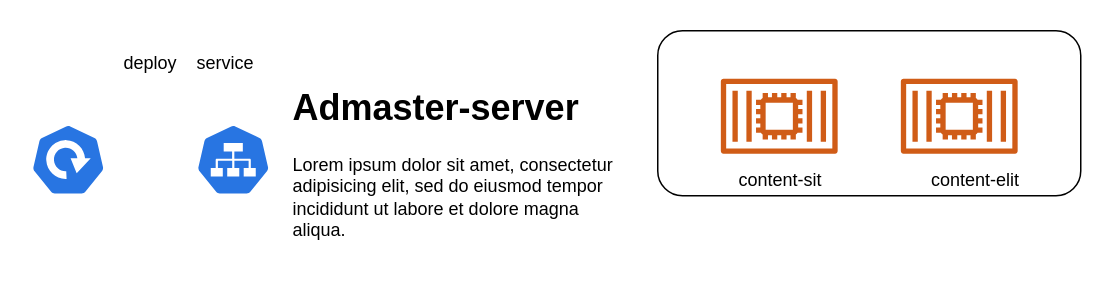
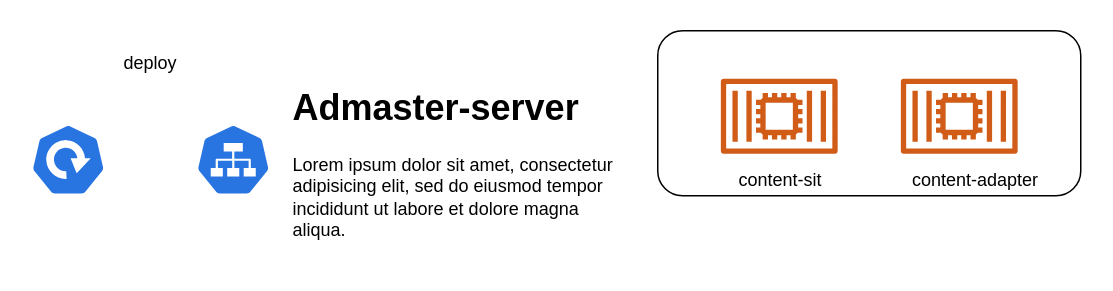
(226, 64) -> none
(976, 181) -> (976, 181)
